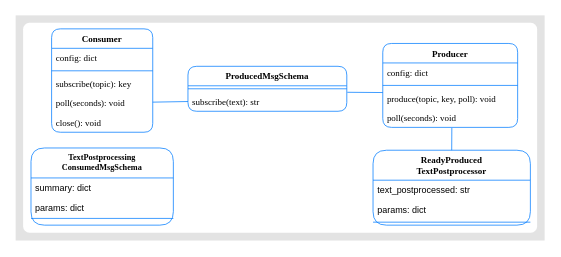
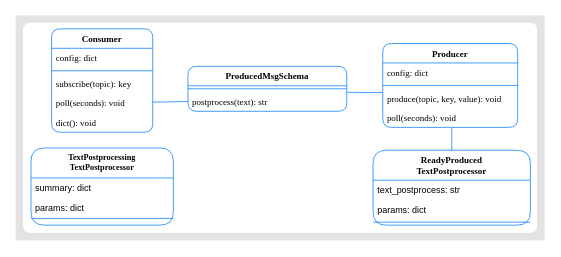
(453, 99) -> (457, 99)
(239, 102) -> (245, 102)
(84, 123) -> (81, 123)
(102, 158) -> (102, 158)
(433, 191) -> (428, 191)
